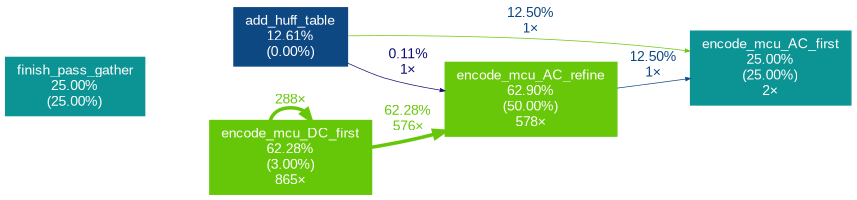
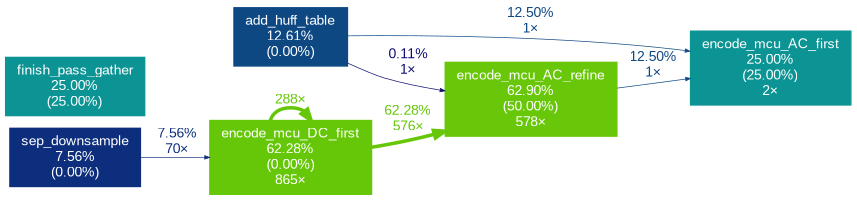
(517, 38) -> (517, 38)
none -> (75, 157)
(291, 157) -> (291, 157)
